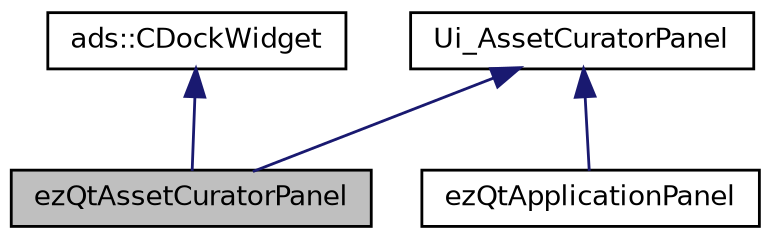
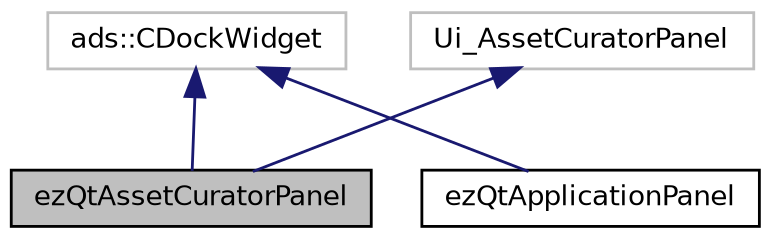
(197, 41) -> (197, 41)
(582, 41) -> (582, 41)
(587, 134) -> (419, 129)
